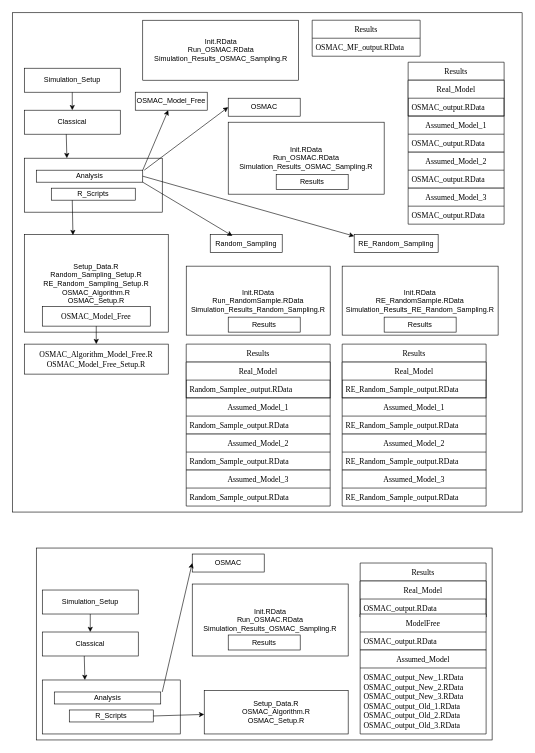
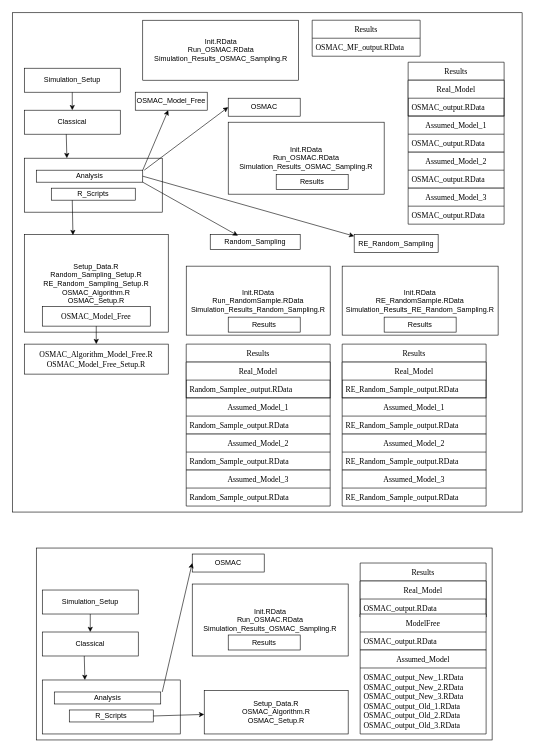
(246, 244) -> (255, 242)
